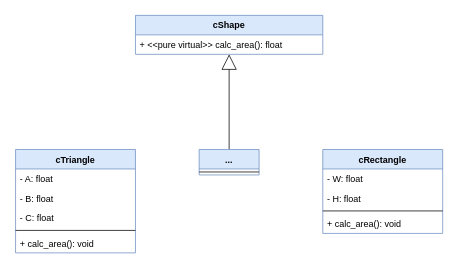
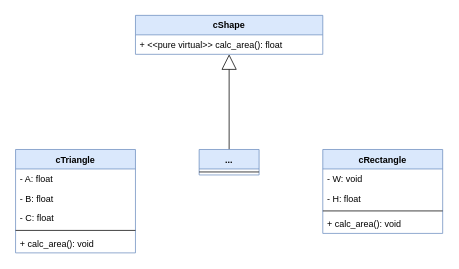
(348, 179) -> (345, 179)
